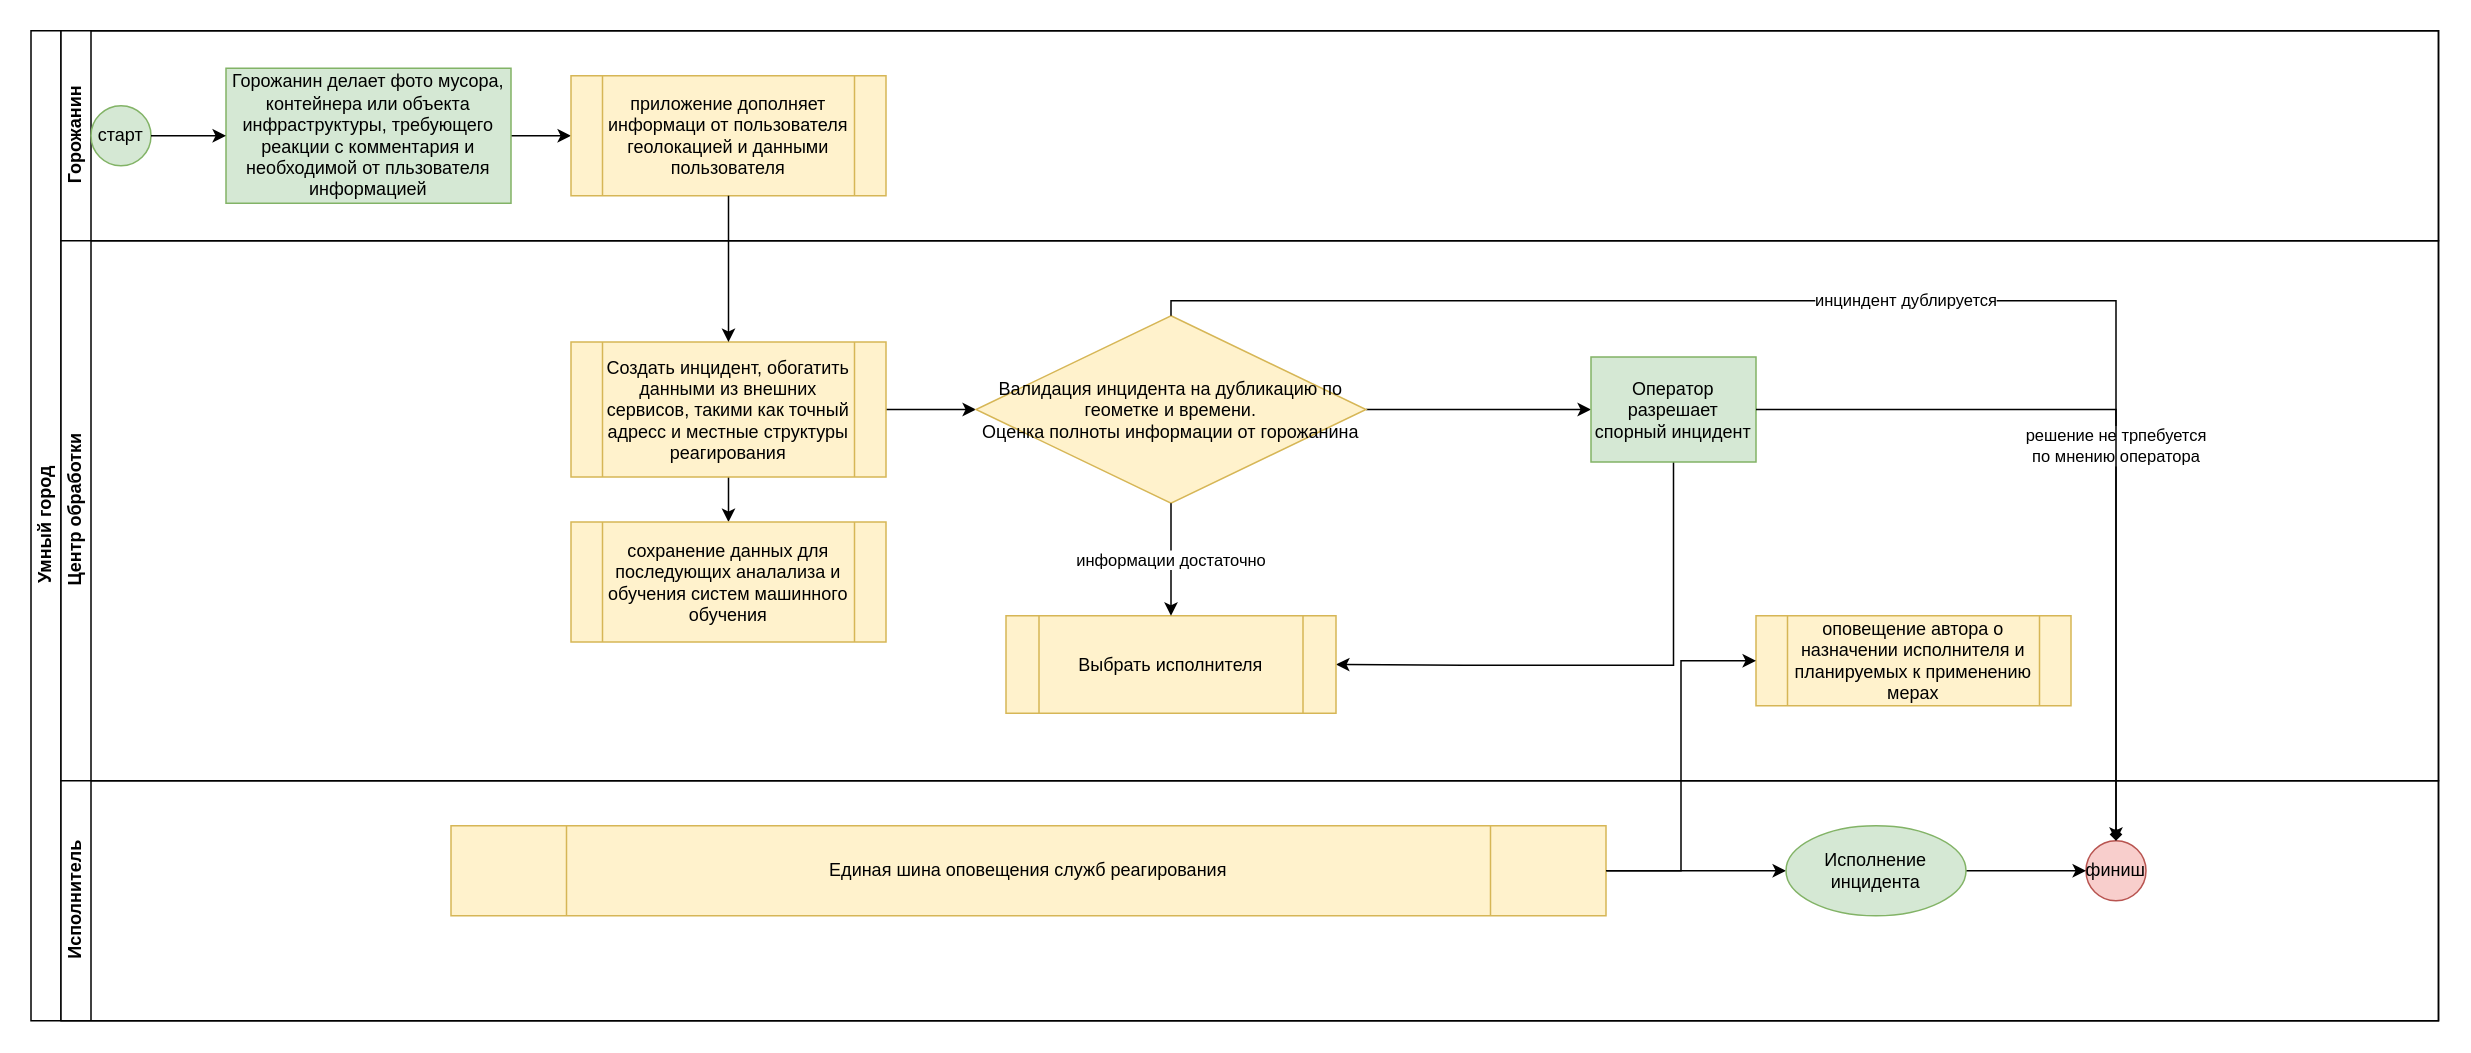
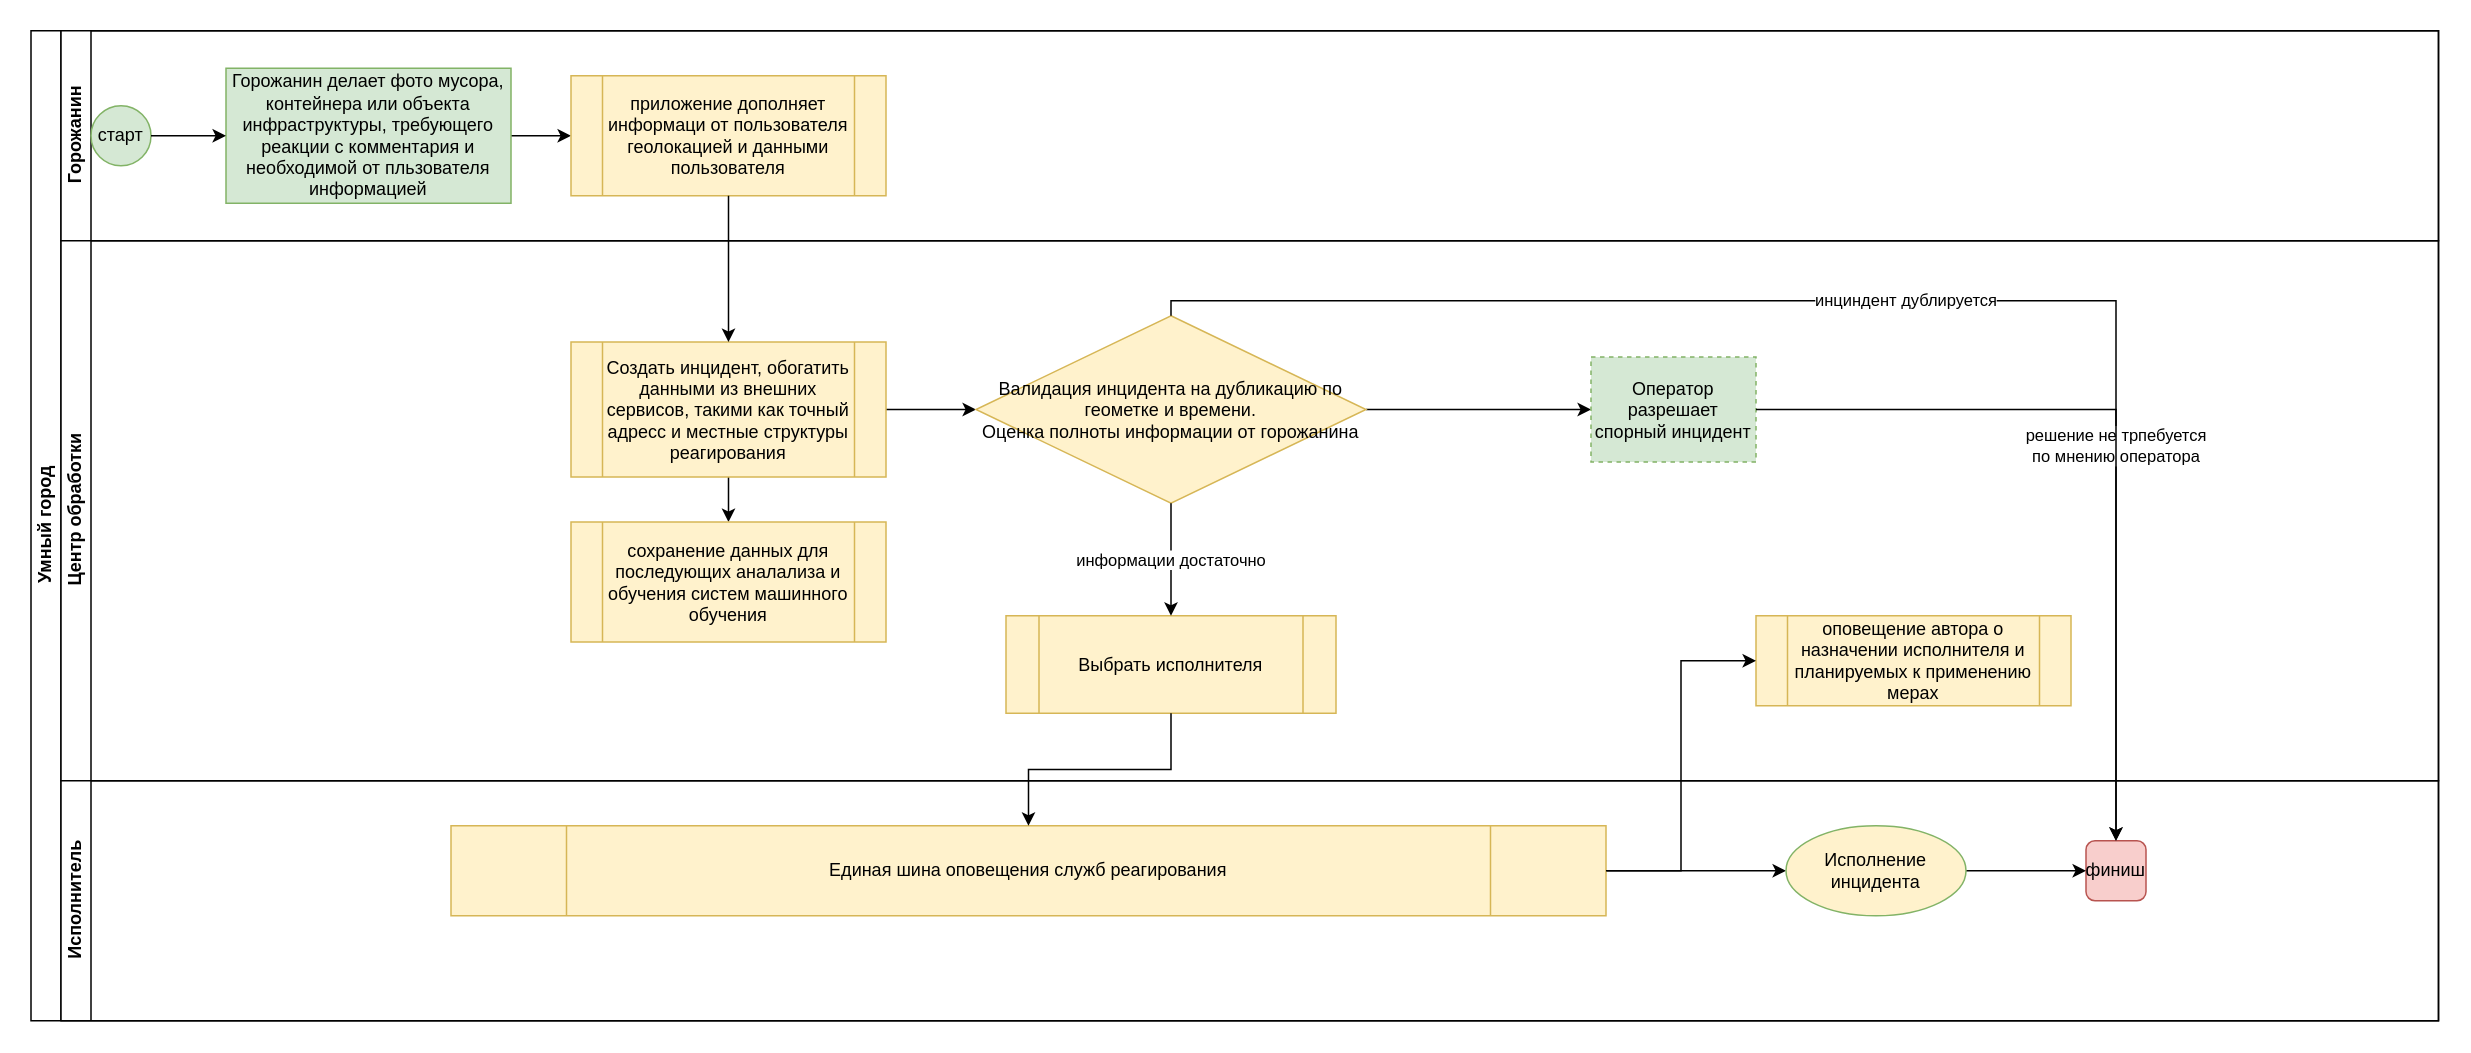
(1673, 410) -> (1673, 410)
(1757, 410) -> (1757, 410)
(1611, 665) -> none
none -> (1105, 770)
(1876, 871) -> (1876, 871)
(2116, 871) -> (2116, 871)
